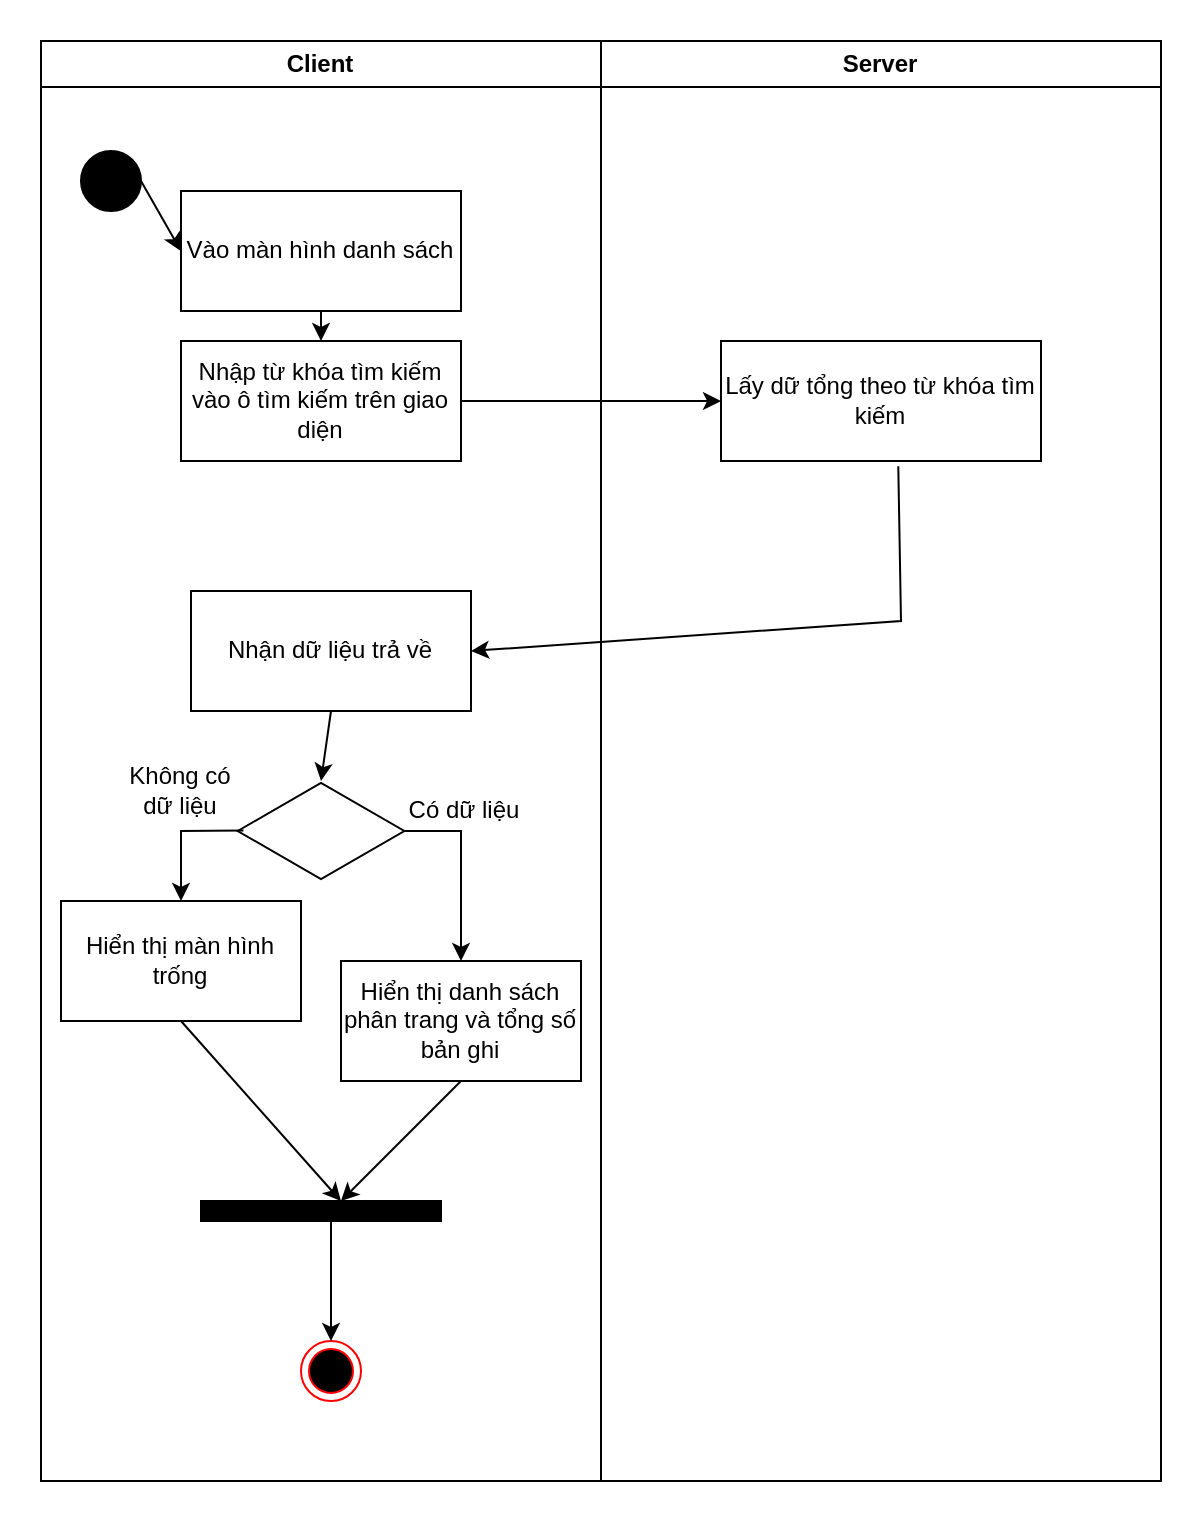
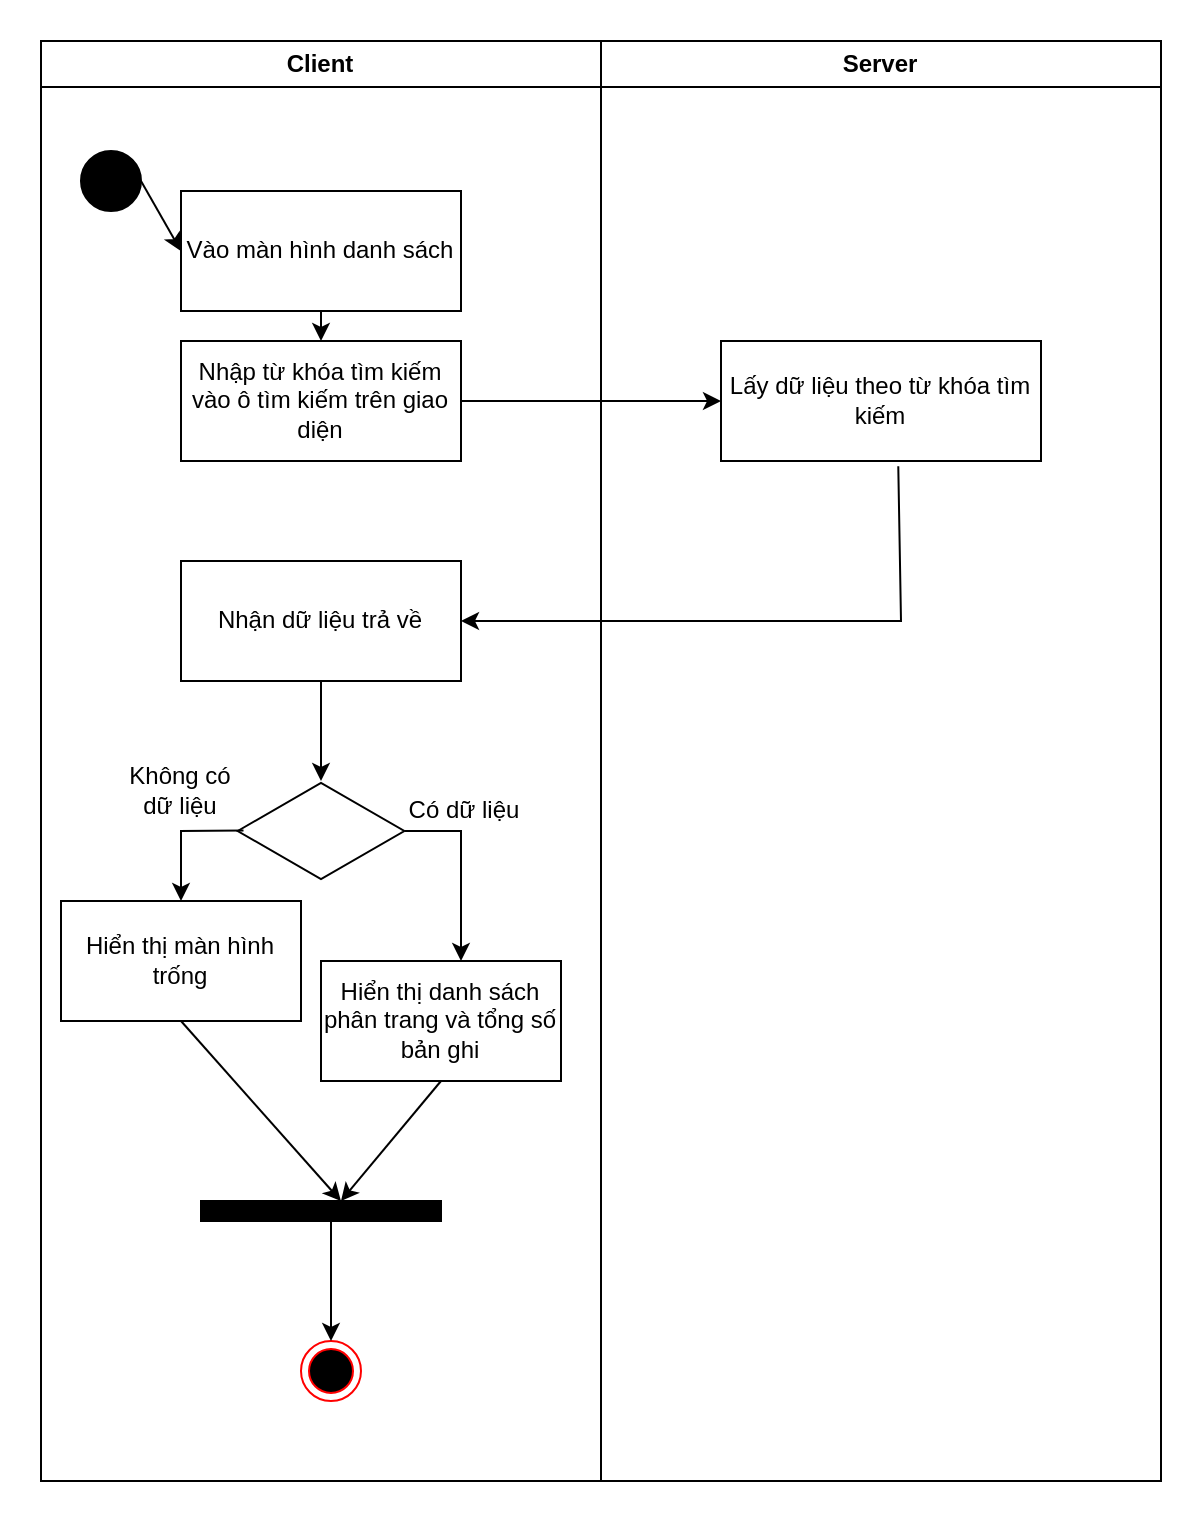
(881, 401) -> (881, 401)
(331, 651) -> (321, 621)
(461, 1021) -> (441, 1021)
